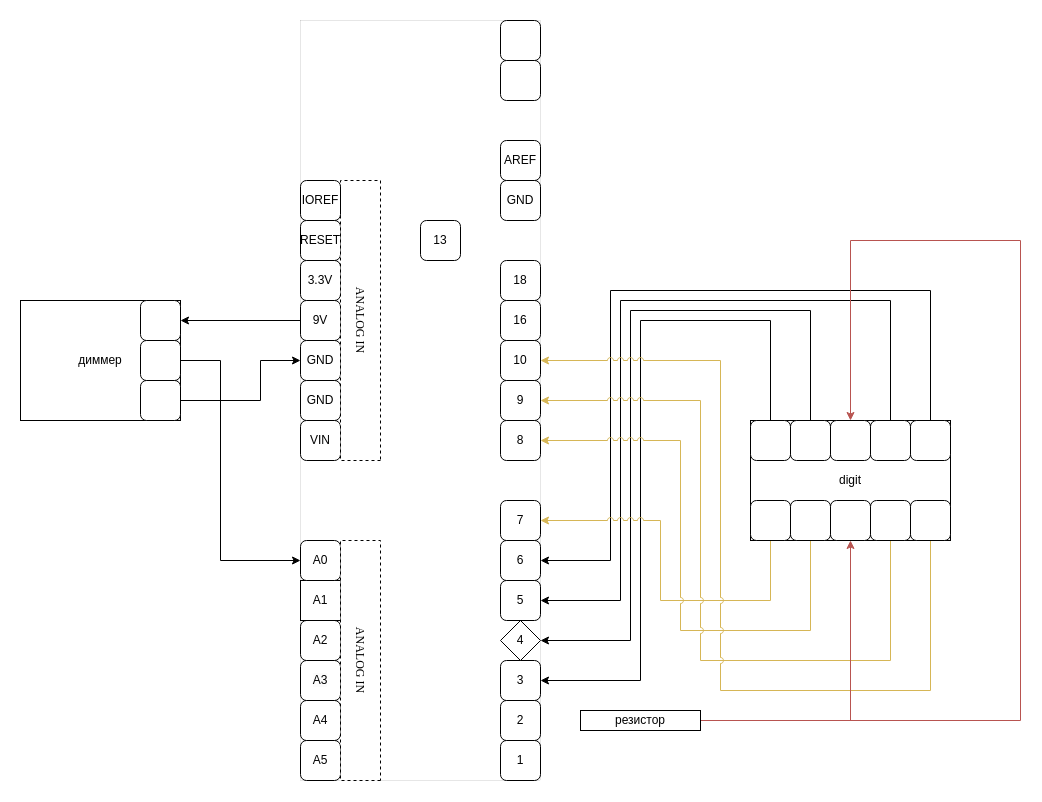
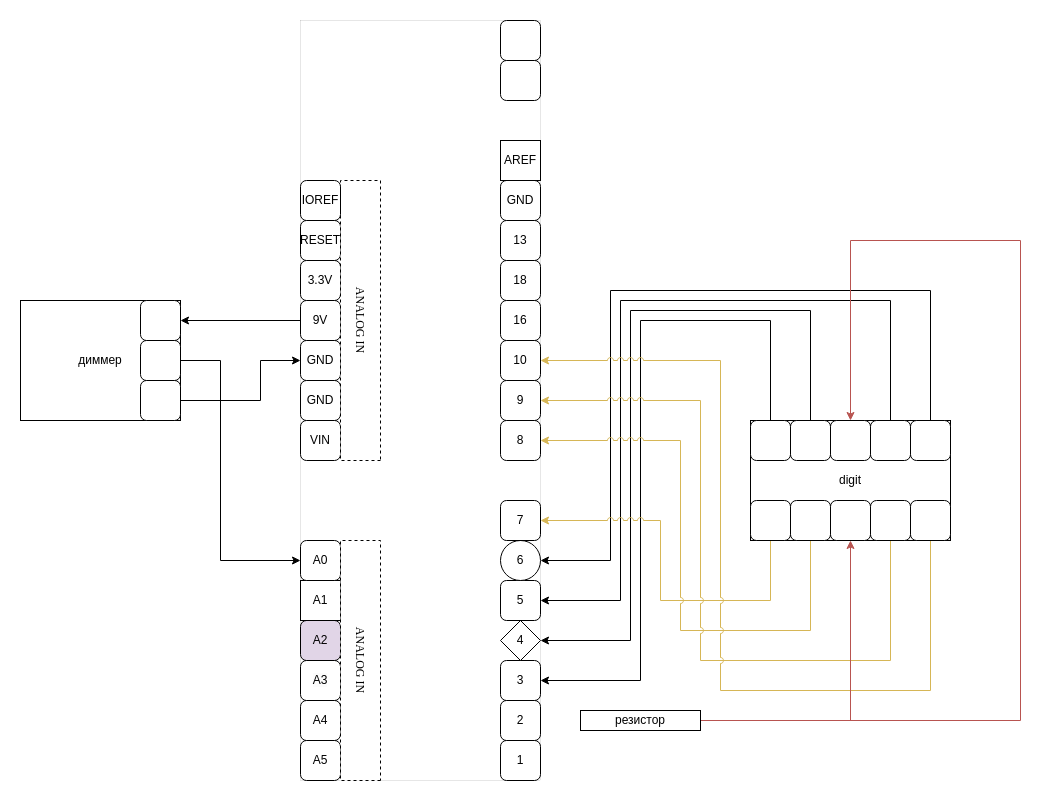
(521, 161) -> (521, 161)
(441, 241) -> (521, 241)
(521, 561) -> (521, 561)
(321, 641) -> (321, 641)
